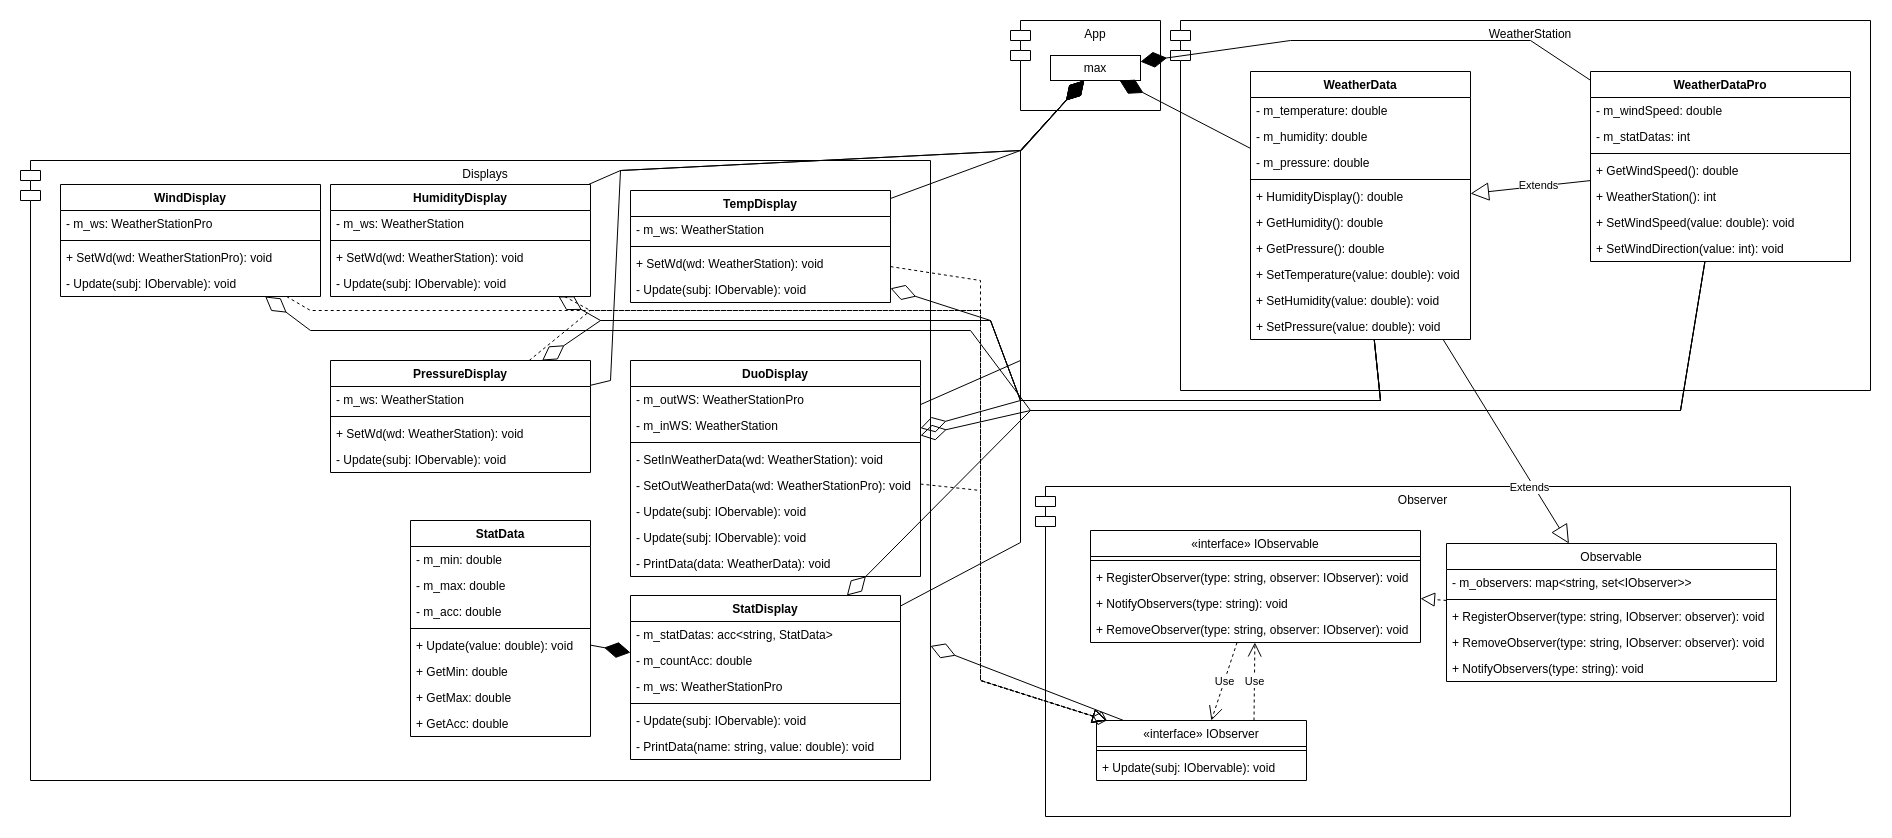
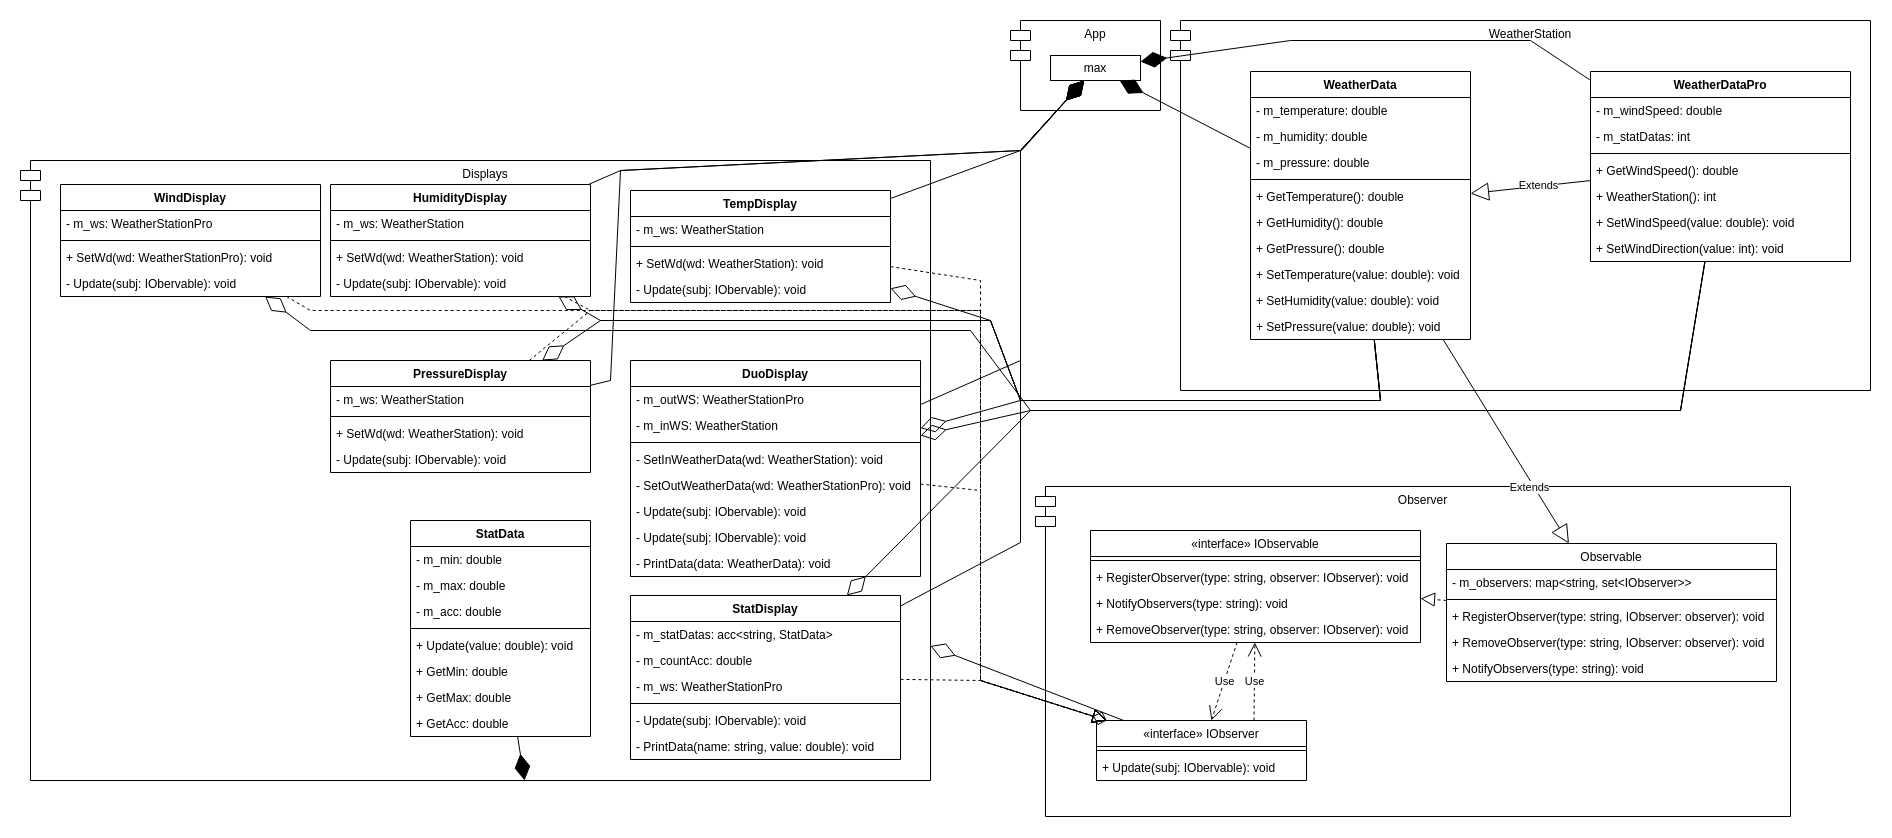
(1335, 198) -> (1338, 198)
(598, 646) -> (519, 746)
none -> (940, 680)
